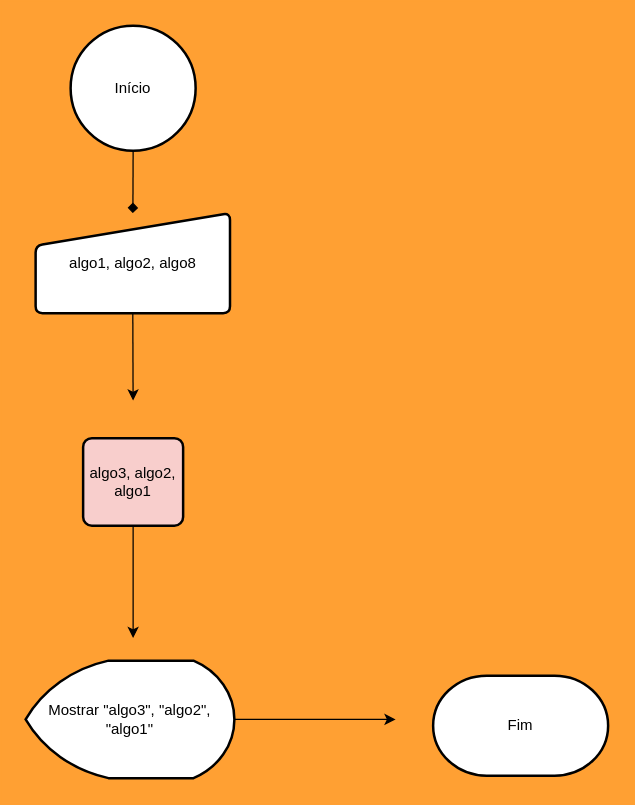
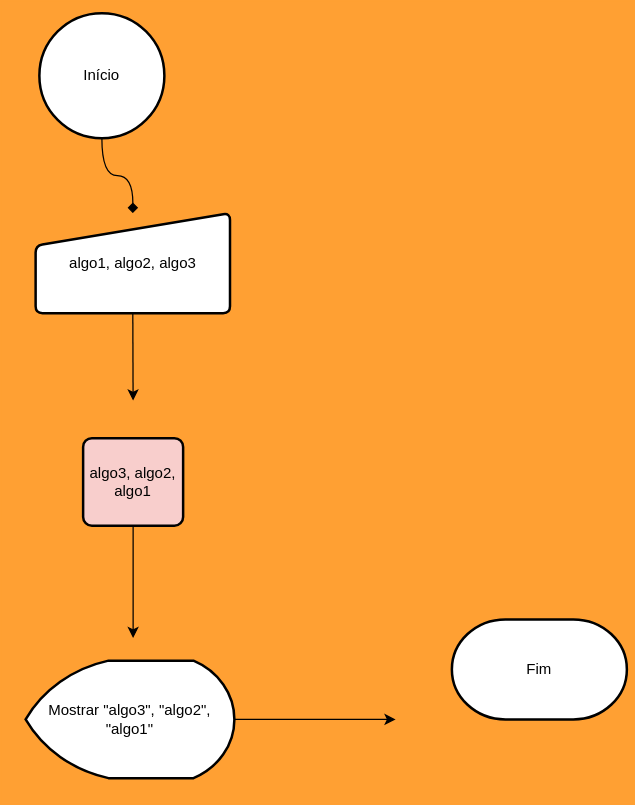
(133, 88) -> (102, 76)
(133, 263) -> (133, 263)
(521, 726) -> (539, 669)
